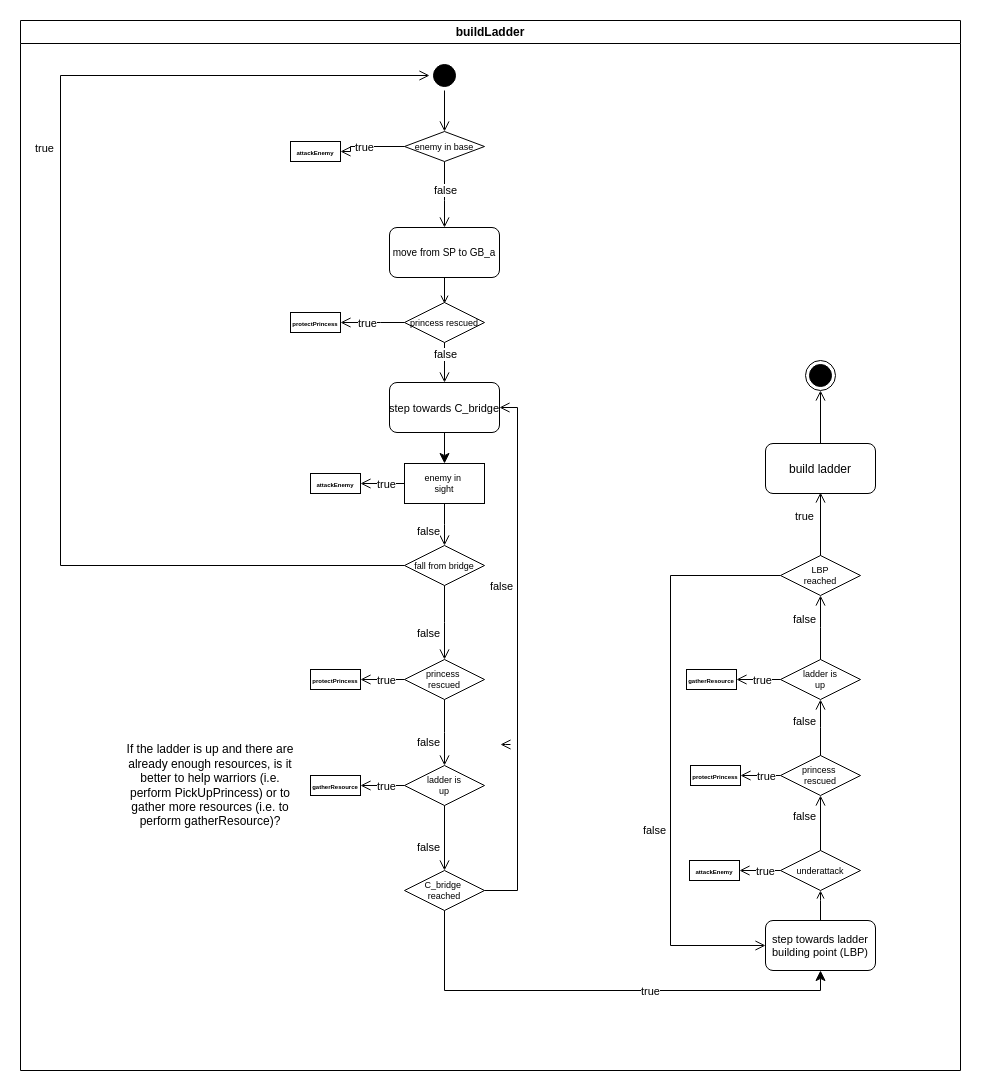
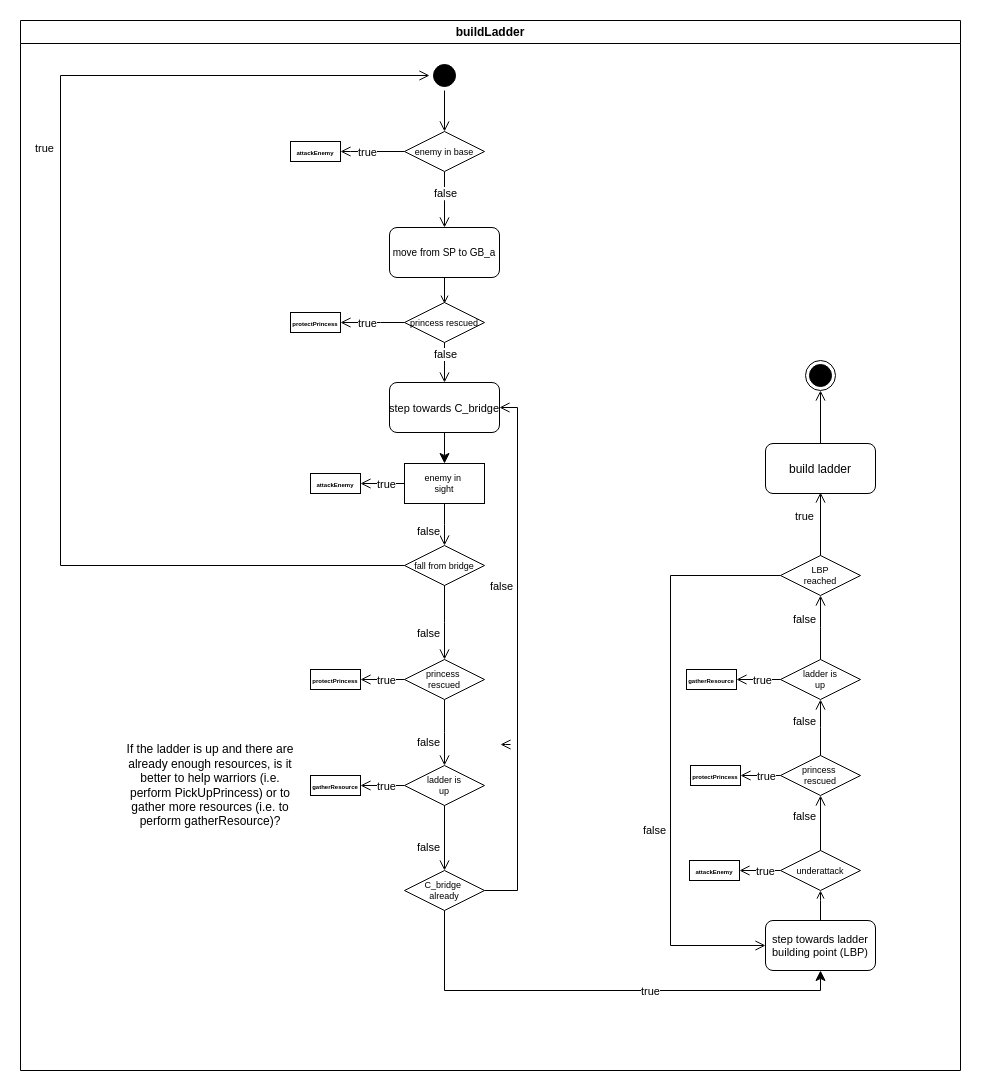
(445, 147) -> (445, 152)
(444, 885) -> (444, 885)
